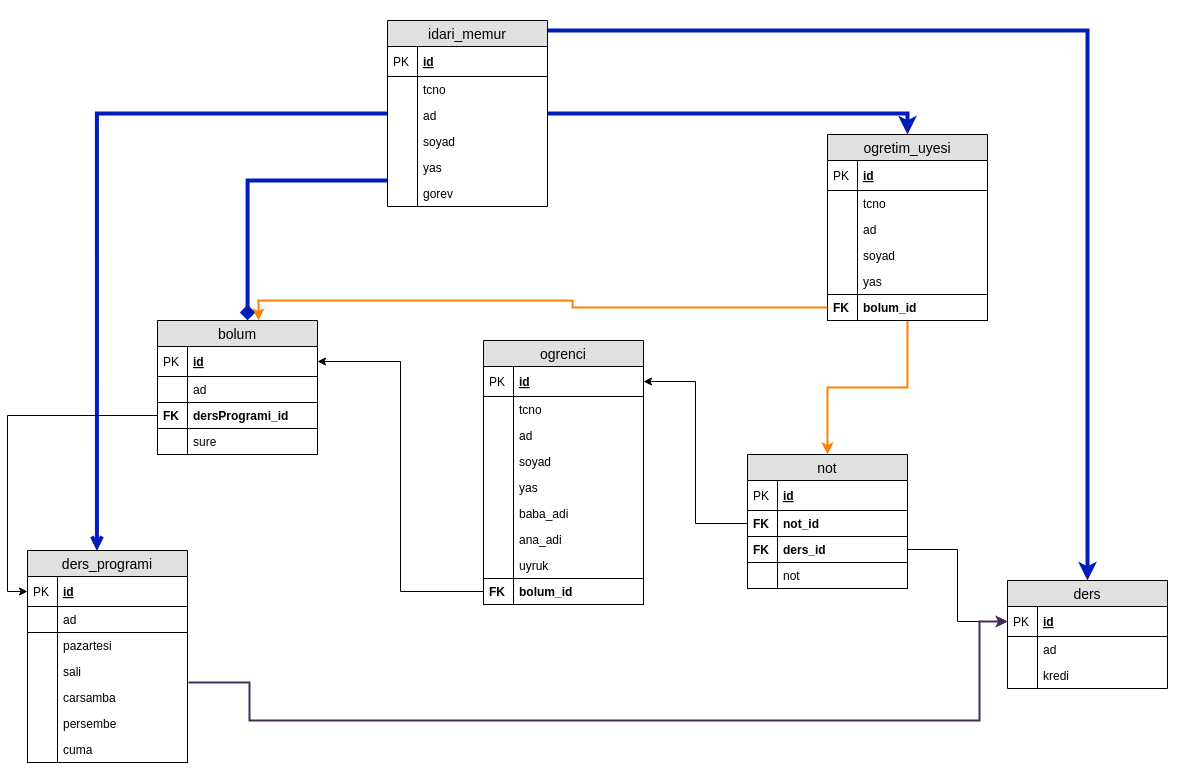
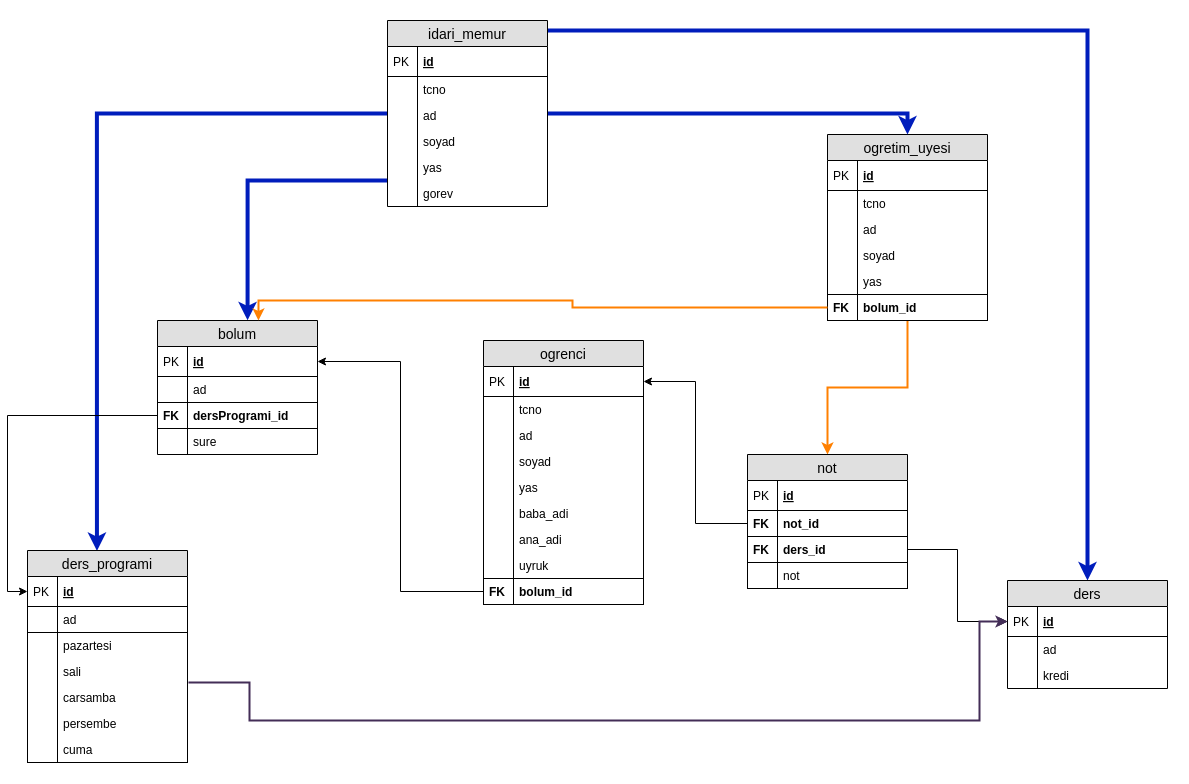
(248, 305) -> (248, 305)
(97, 535) -> (97, 535)
